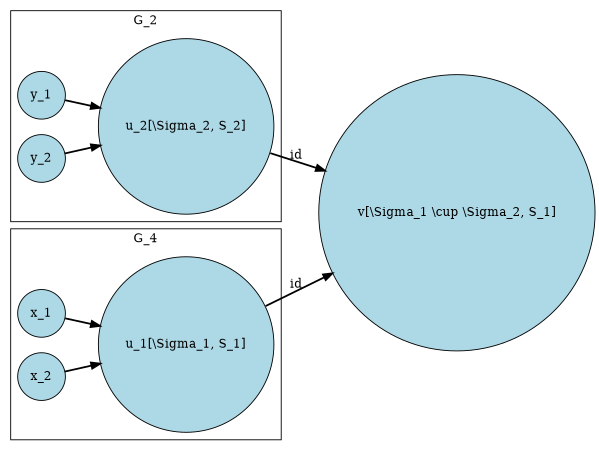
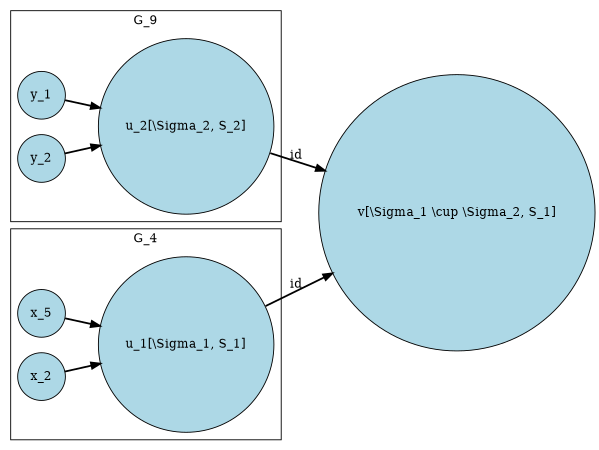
(146, 21) -> (146, 21)
(42, 313) -> (42, 313)
